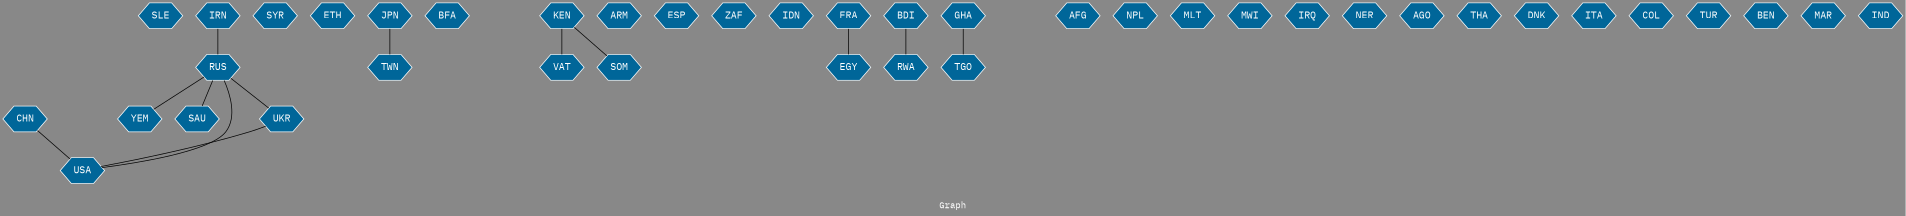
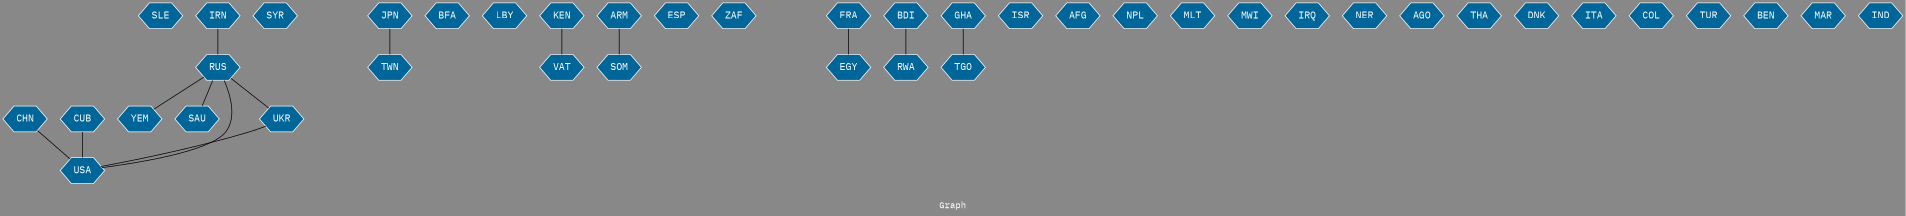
(333, 16) -> none
none -> (505, 16)
(791, 16) -> none
none -> (1021, 16)
(591, 42) -> (619, 42)
none -> (82, 119)
